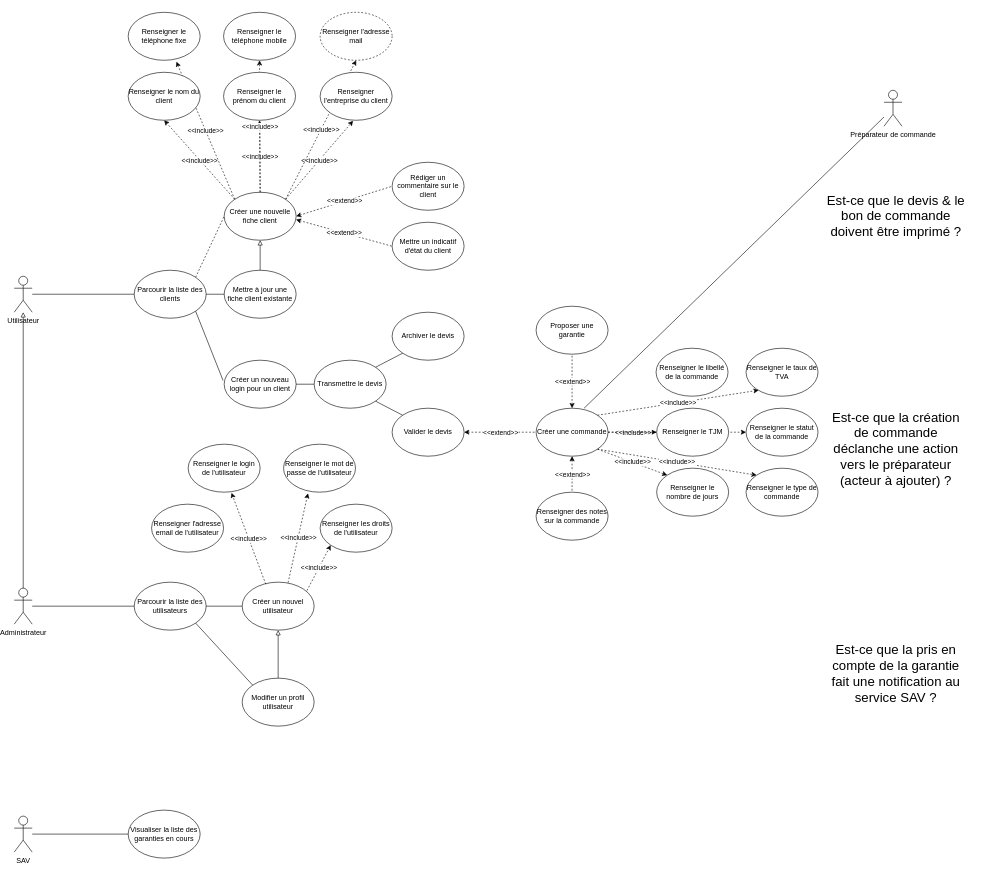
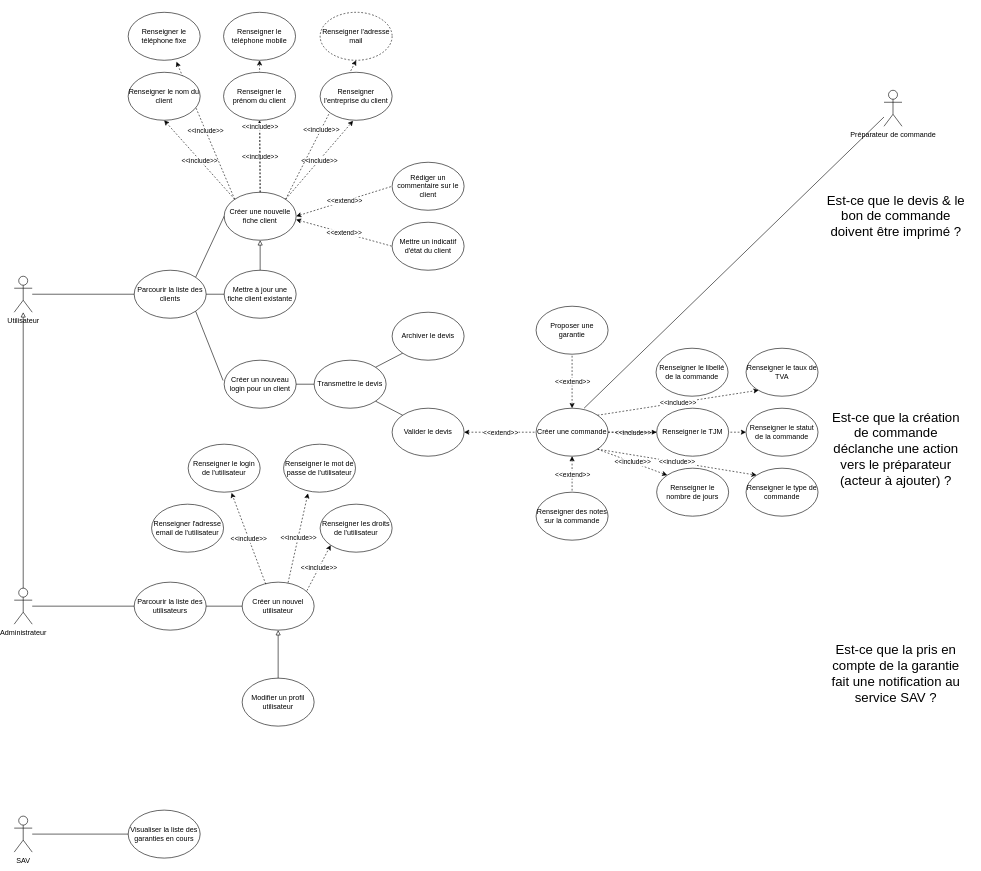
(210, 247) -> (210, 247)
(224, 654) -> none
